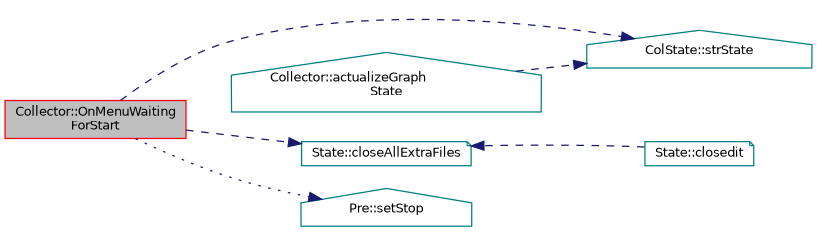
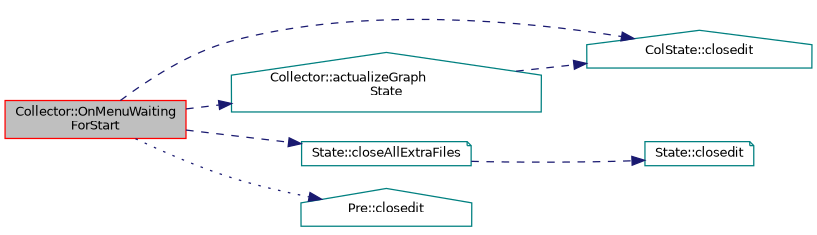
(699, 51) -> (699, 51)
none -> (202, 107)
(564, 145) -> (552, 162)
(386, 209) -> (386, 209)
